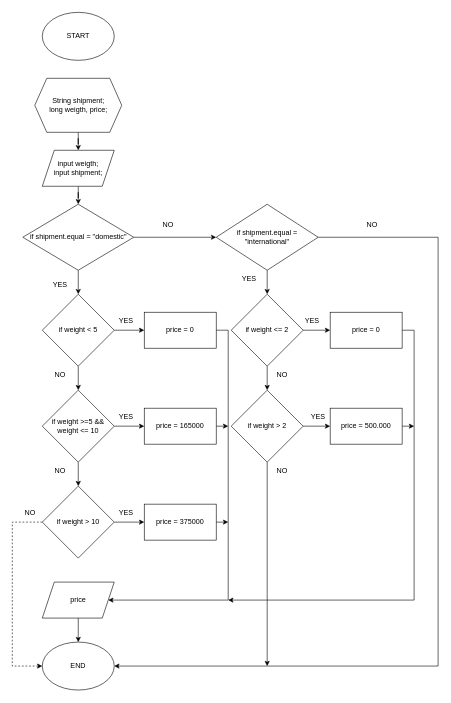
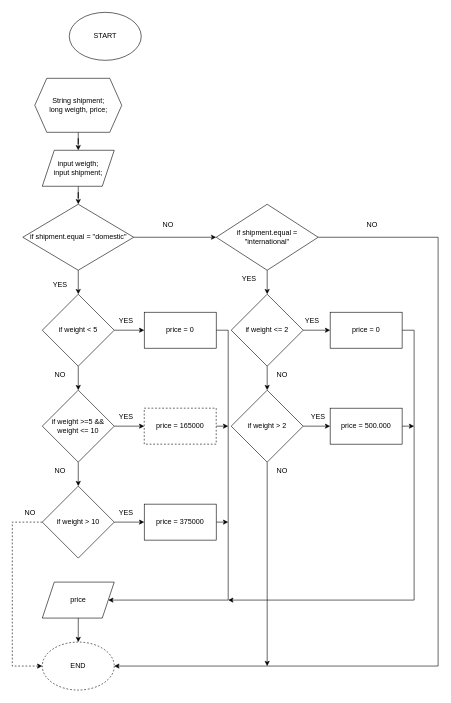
(78, 36) -> (105, 36)
(180, 426) -> (180, 426)
(78, 666) -> (78, 666)
